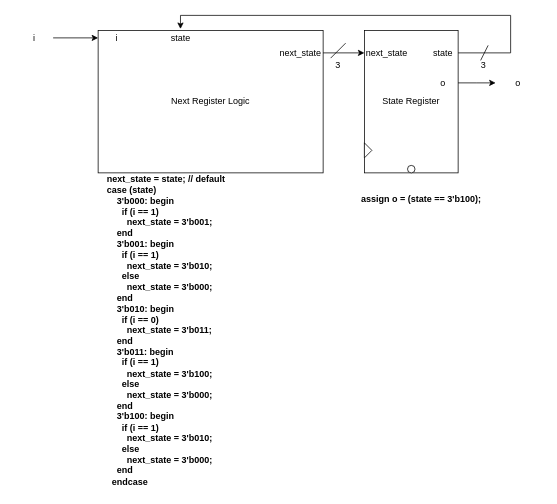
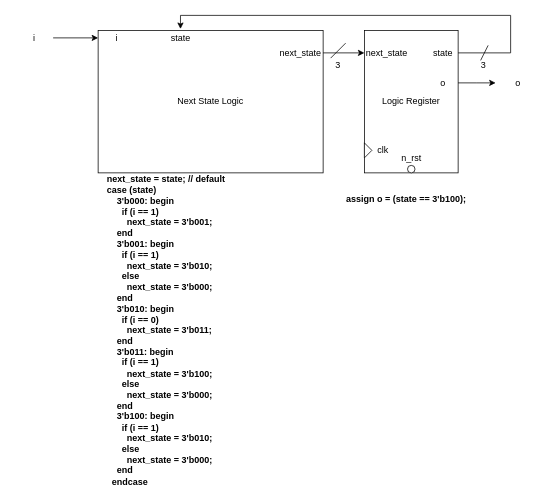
(210, 102) -> (210, 102)
(411, 102) -> (411, 102)
none -> (383, 150)
none -> (411, 158)
(427, 199) -> (412, 199)
